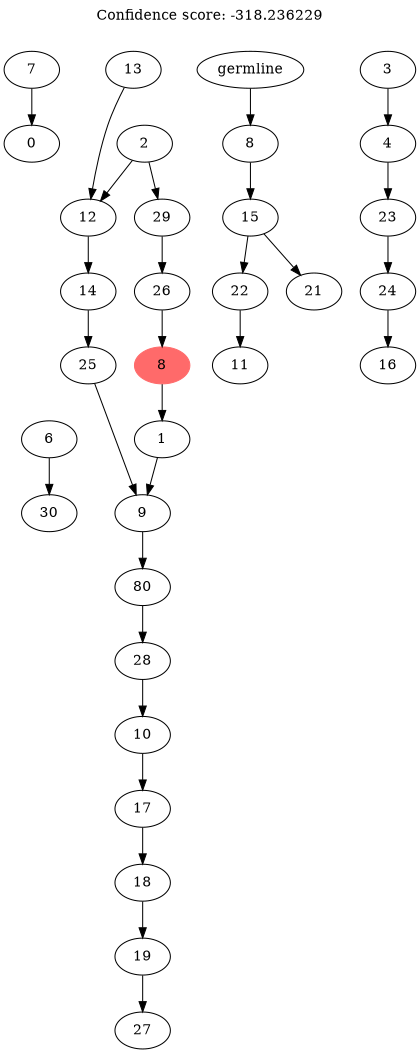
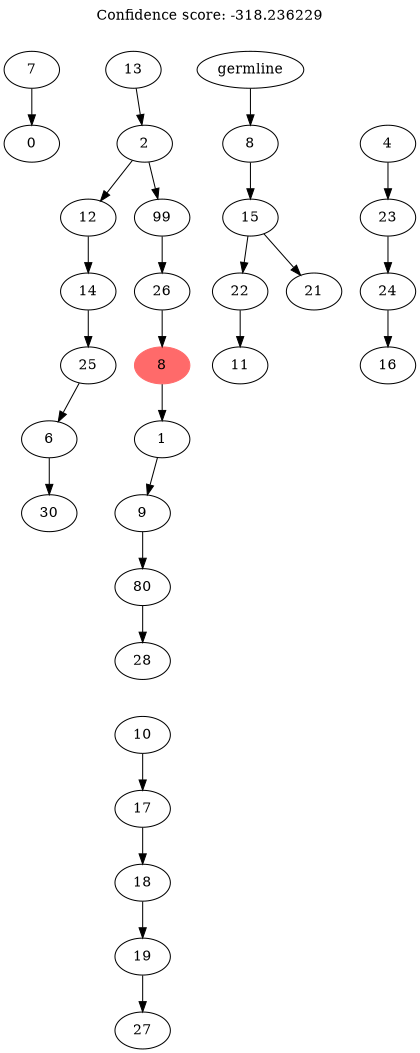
(388, 70) -> none
(104, 137) -> (138, 101)
(162, 218) -> (162, 218)
(114, 434) -> (71, 398)
(143, 693) -> none
